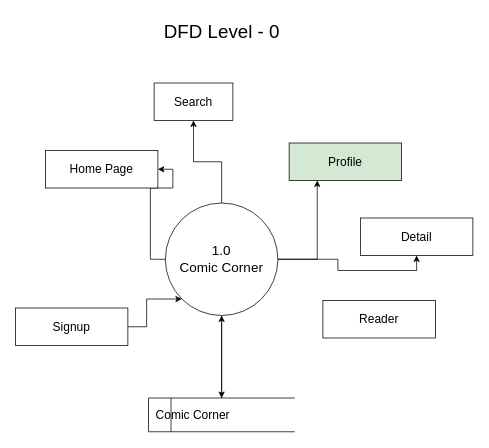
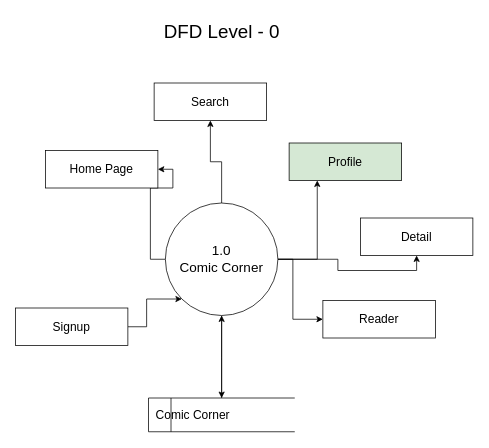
(194, 102) -> (210, 102)
none -> (304, 319)
